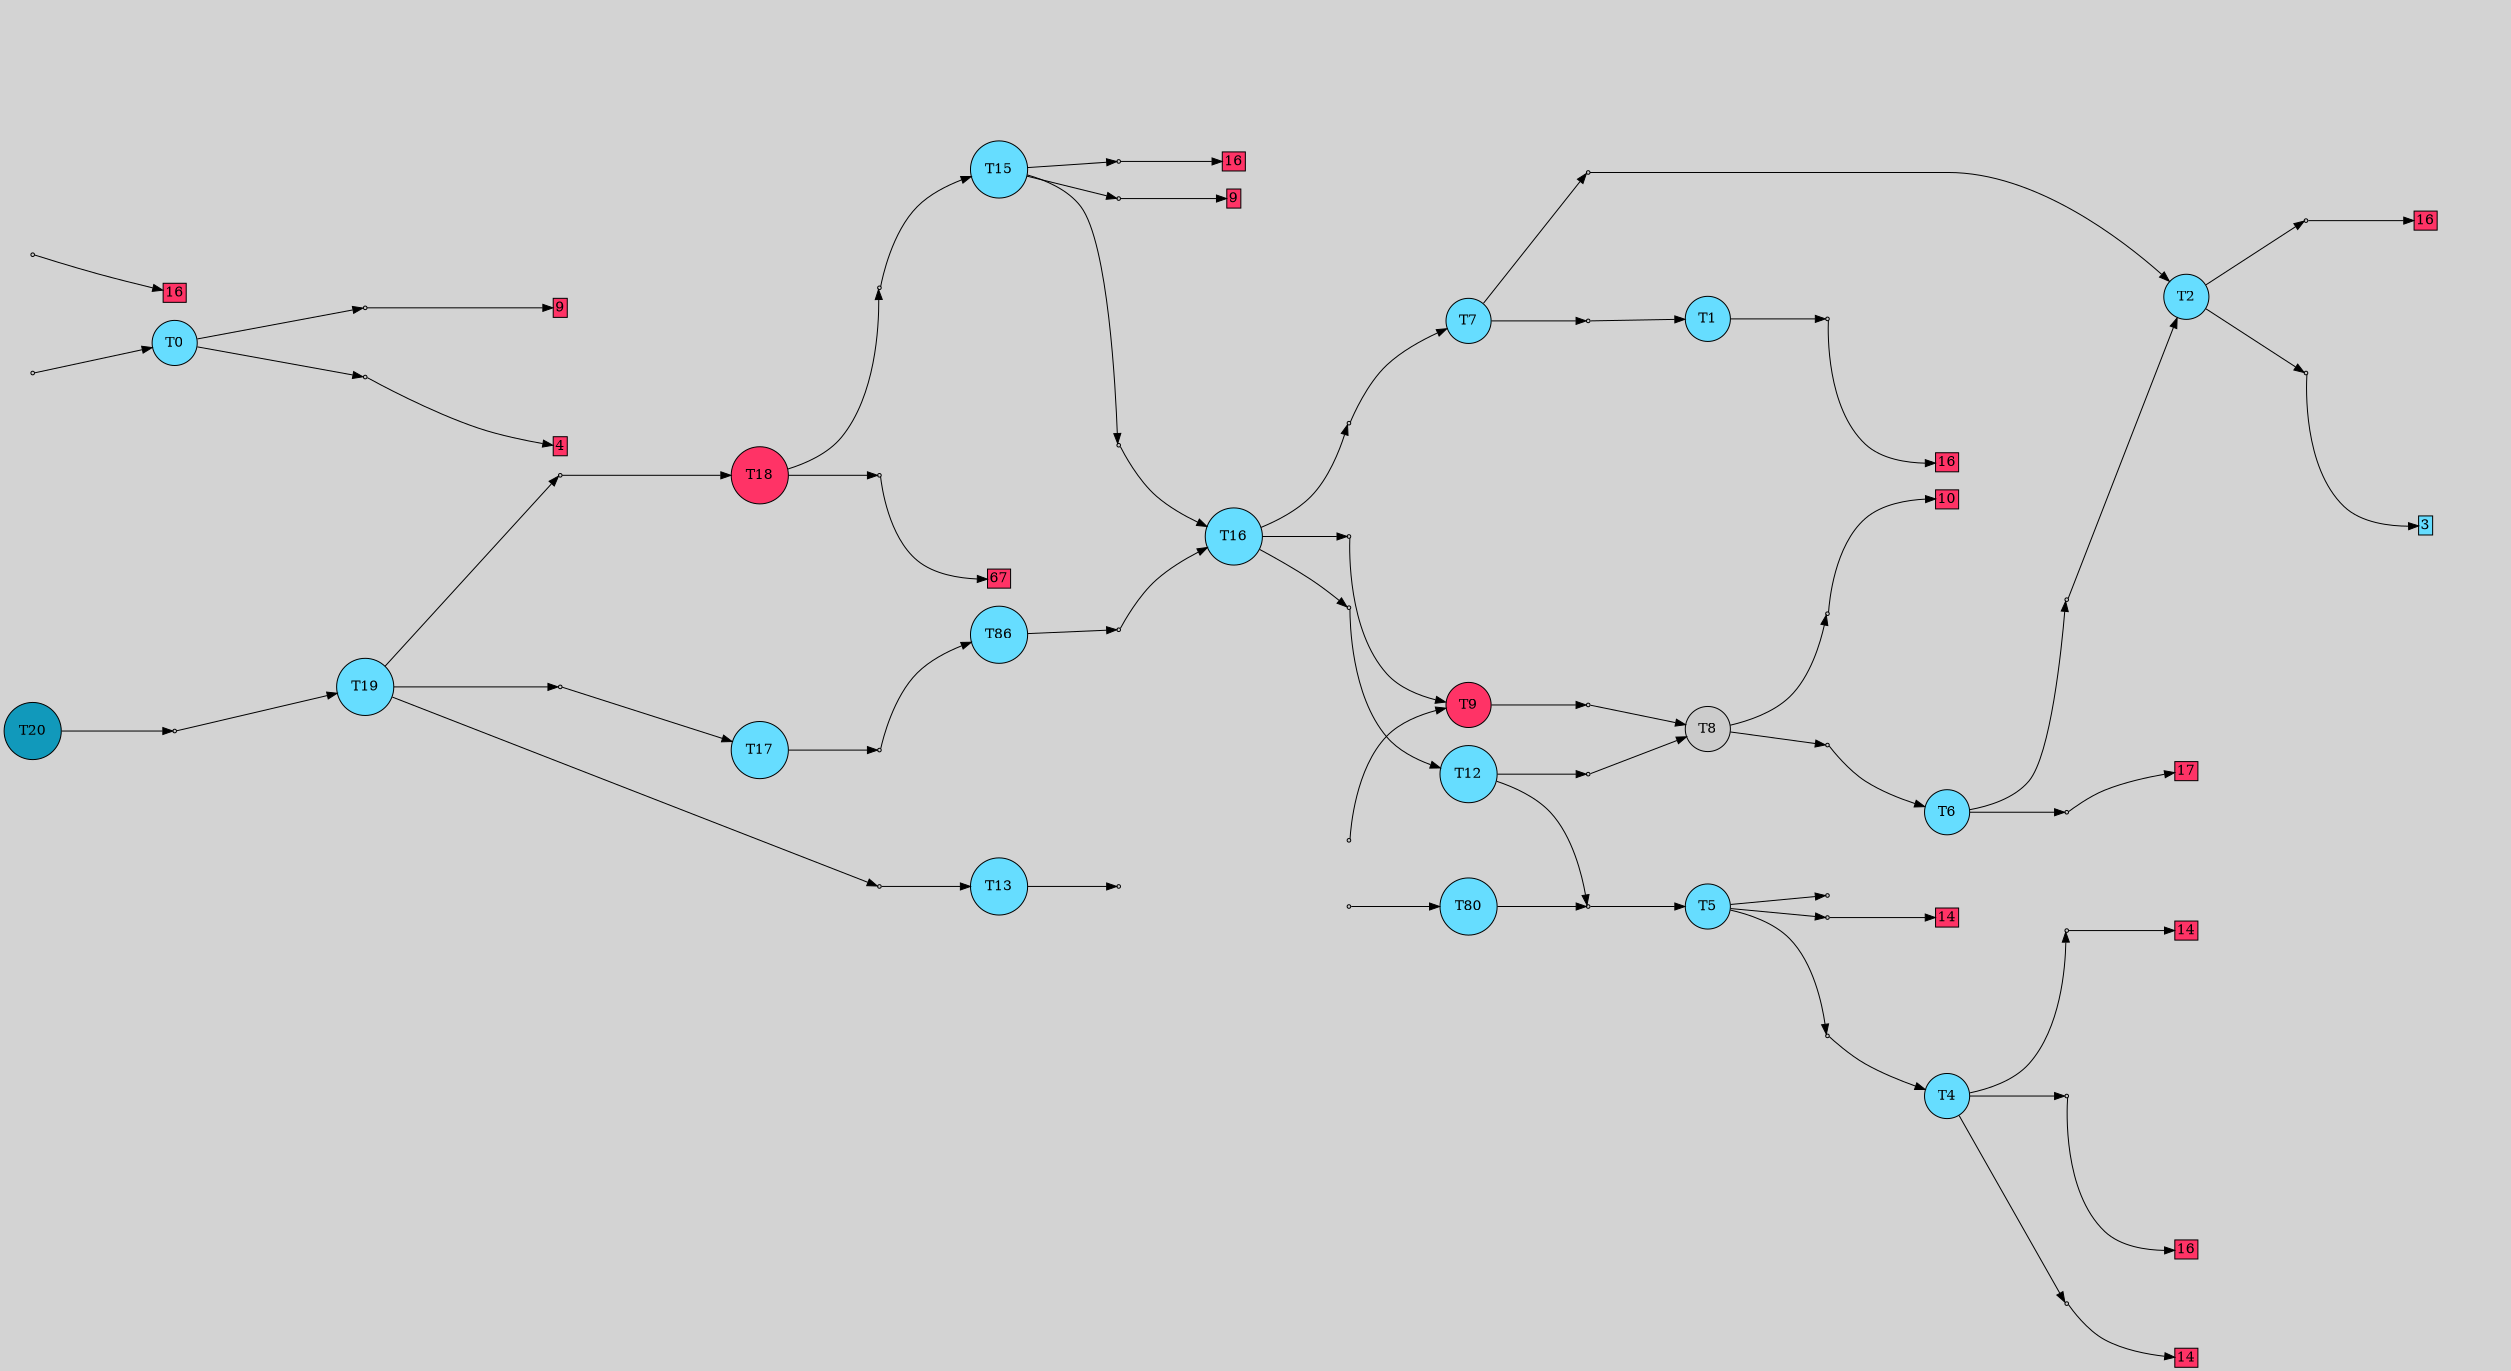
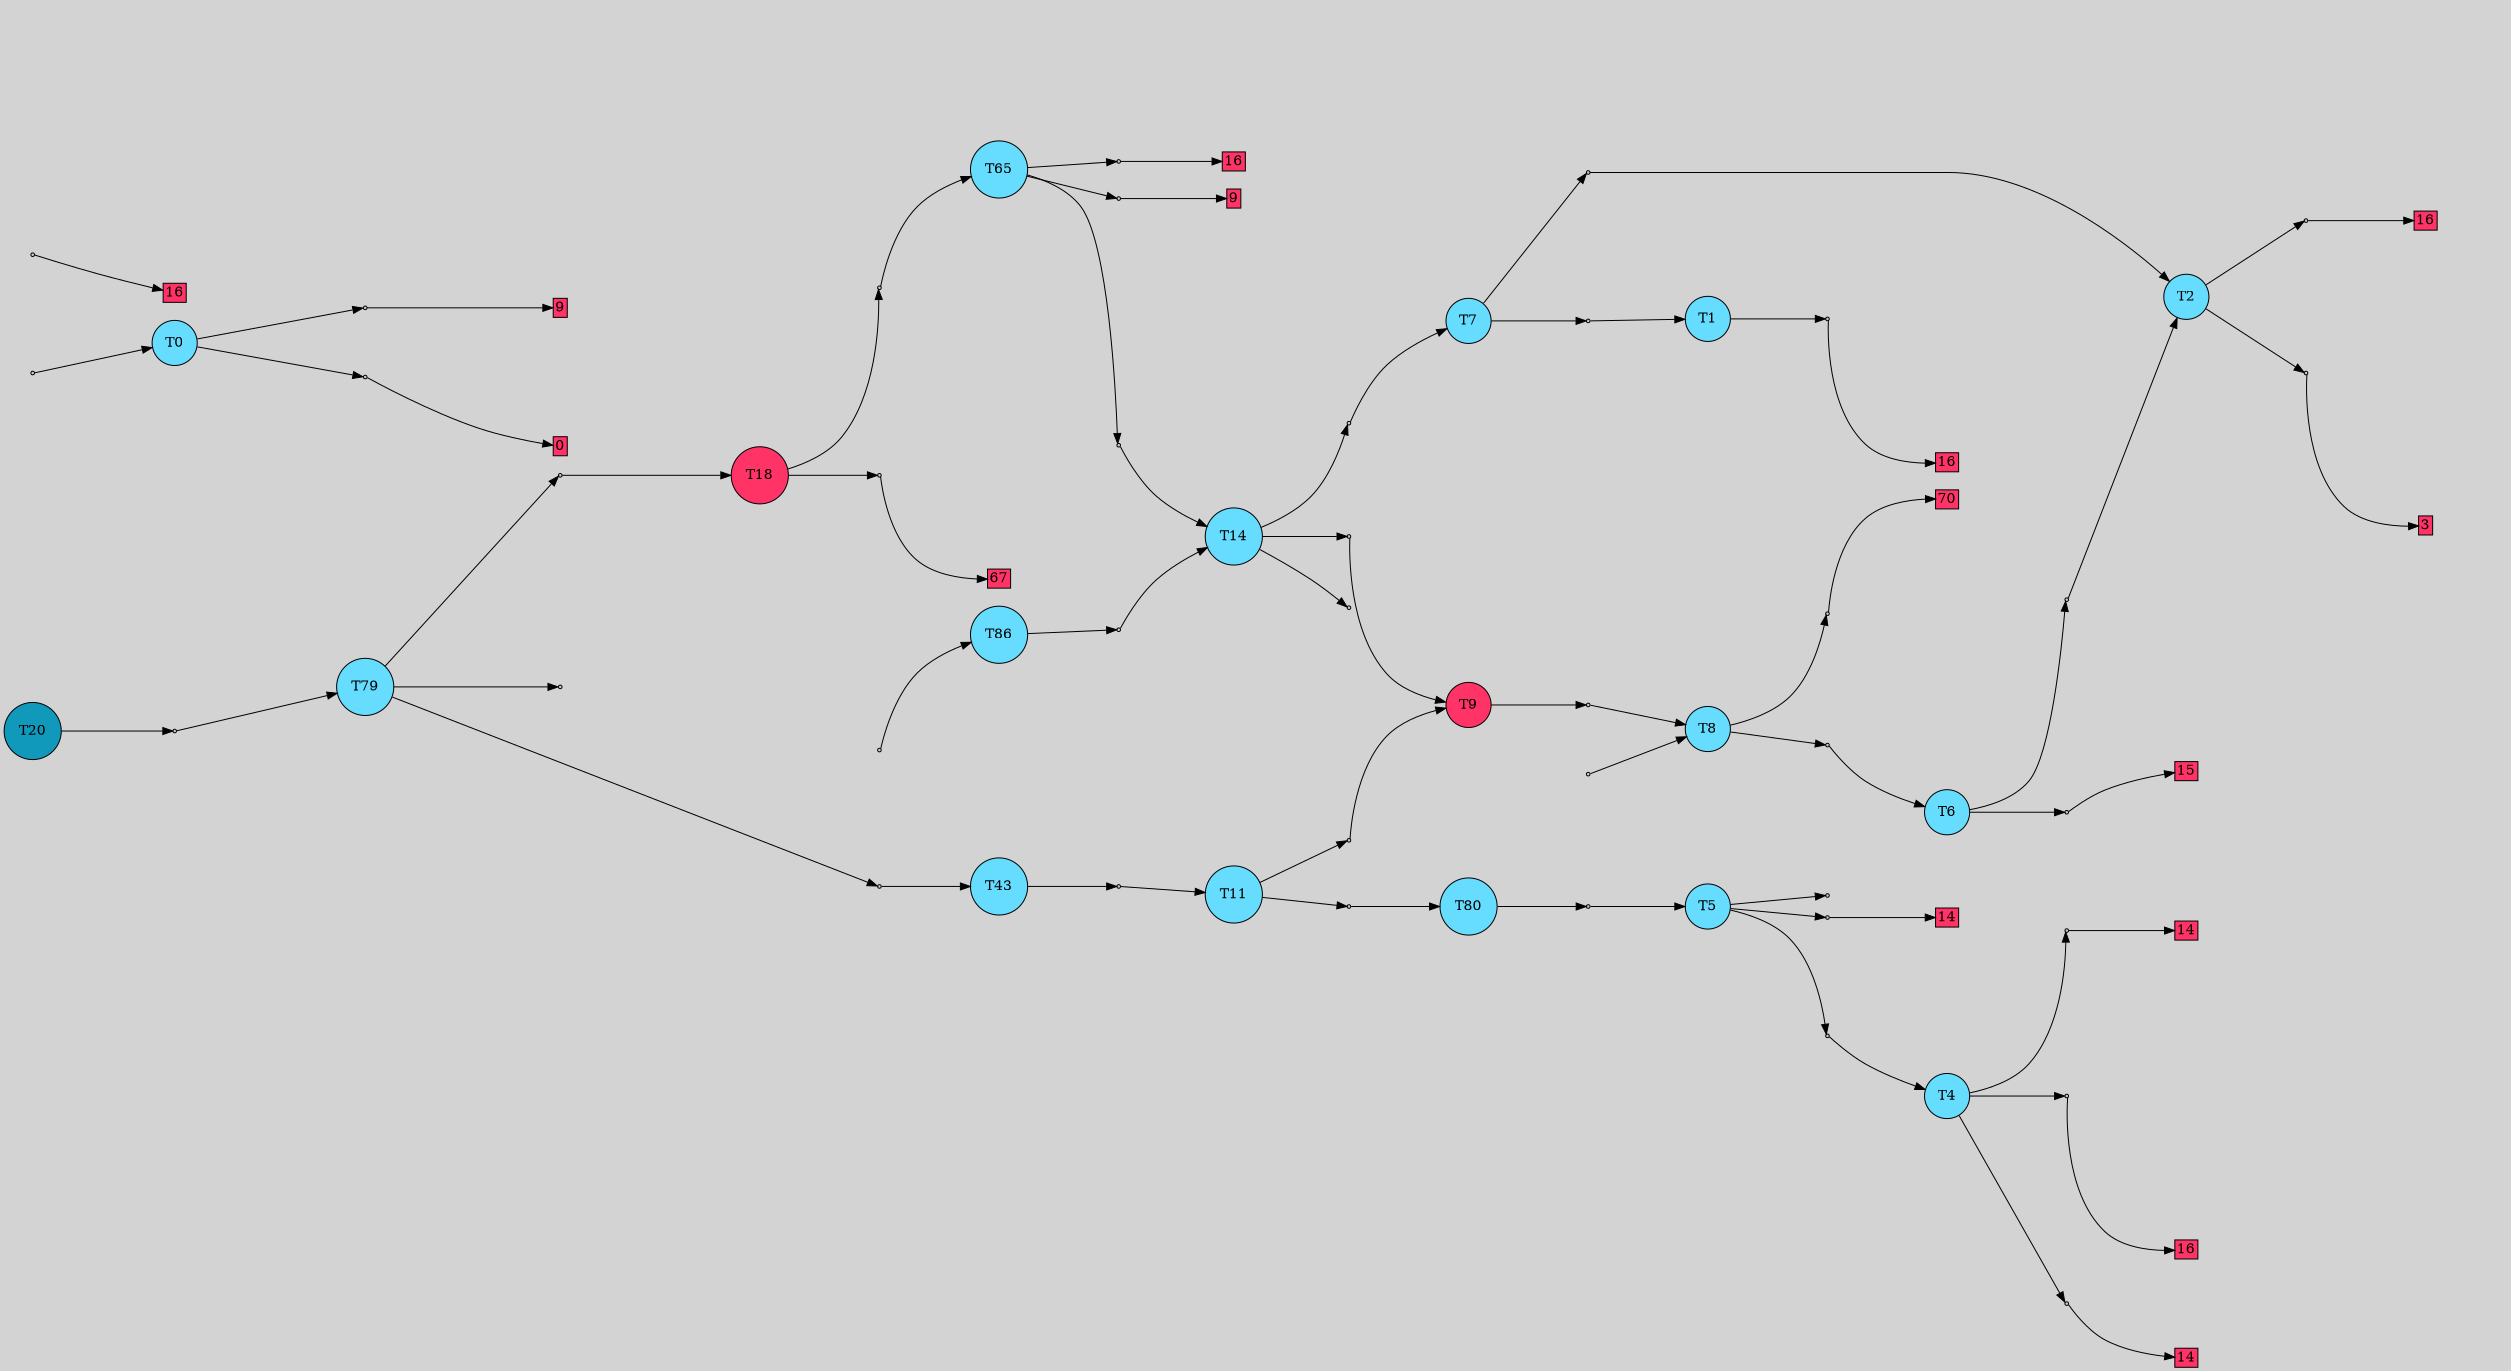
(999, 169) -> (999, 169)
(560, 446) -> (560, 446)
(1947, 499) -> (1947, 499)
(2426, 525) -> (2426, 525)
(1234, 536) -> (1234, 536)
(365, 687) -> (365, 687)
(1708, 729) -> (1708, 729)
(760, 750) -> none
(2186, 771) -> (2186, 771)
(1469, 774) -> none
(999, 886) -> (999, 886)
none -> (1234, 894)
